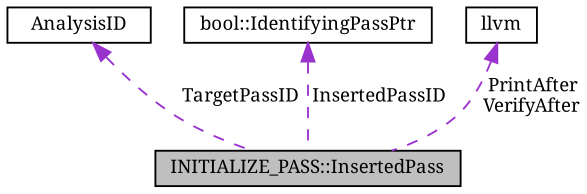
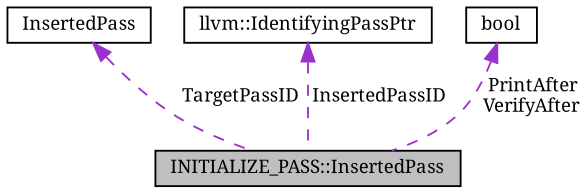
(79, 25) -> (79, 25)
(308, 25) -> (308, 25)
(502, 25) -> (502, 25)
